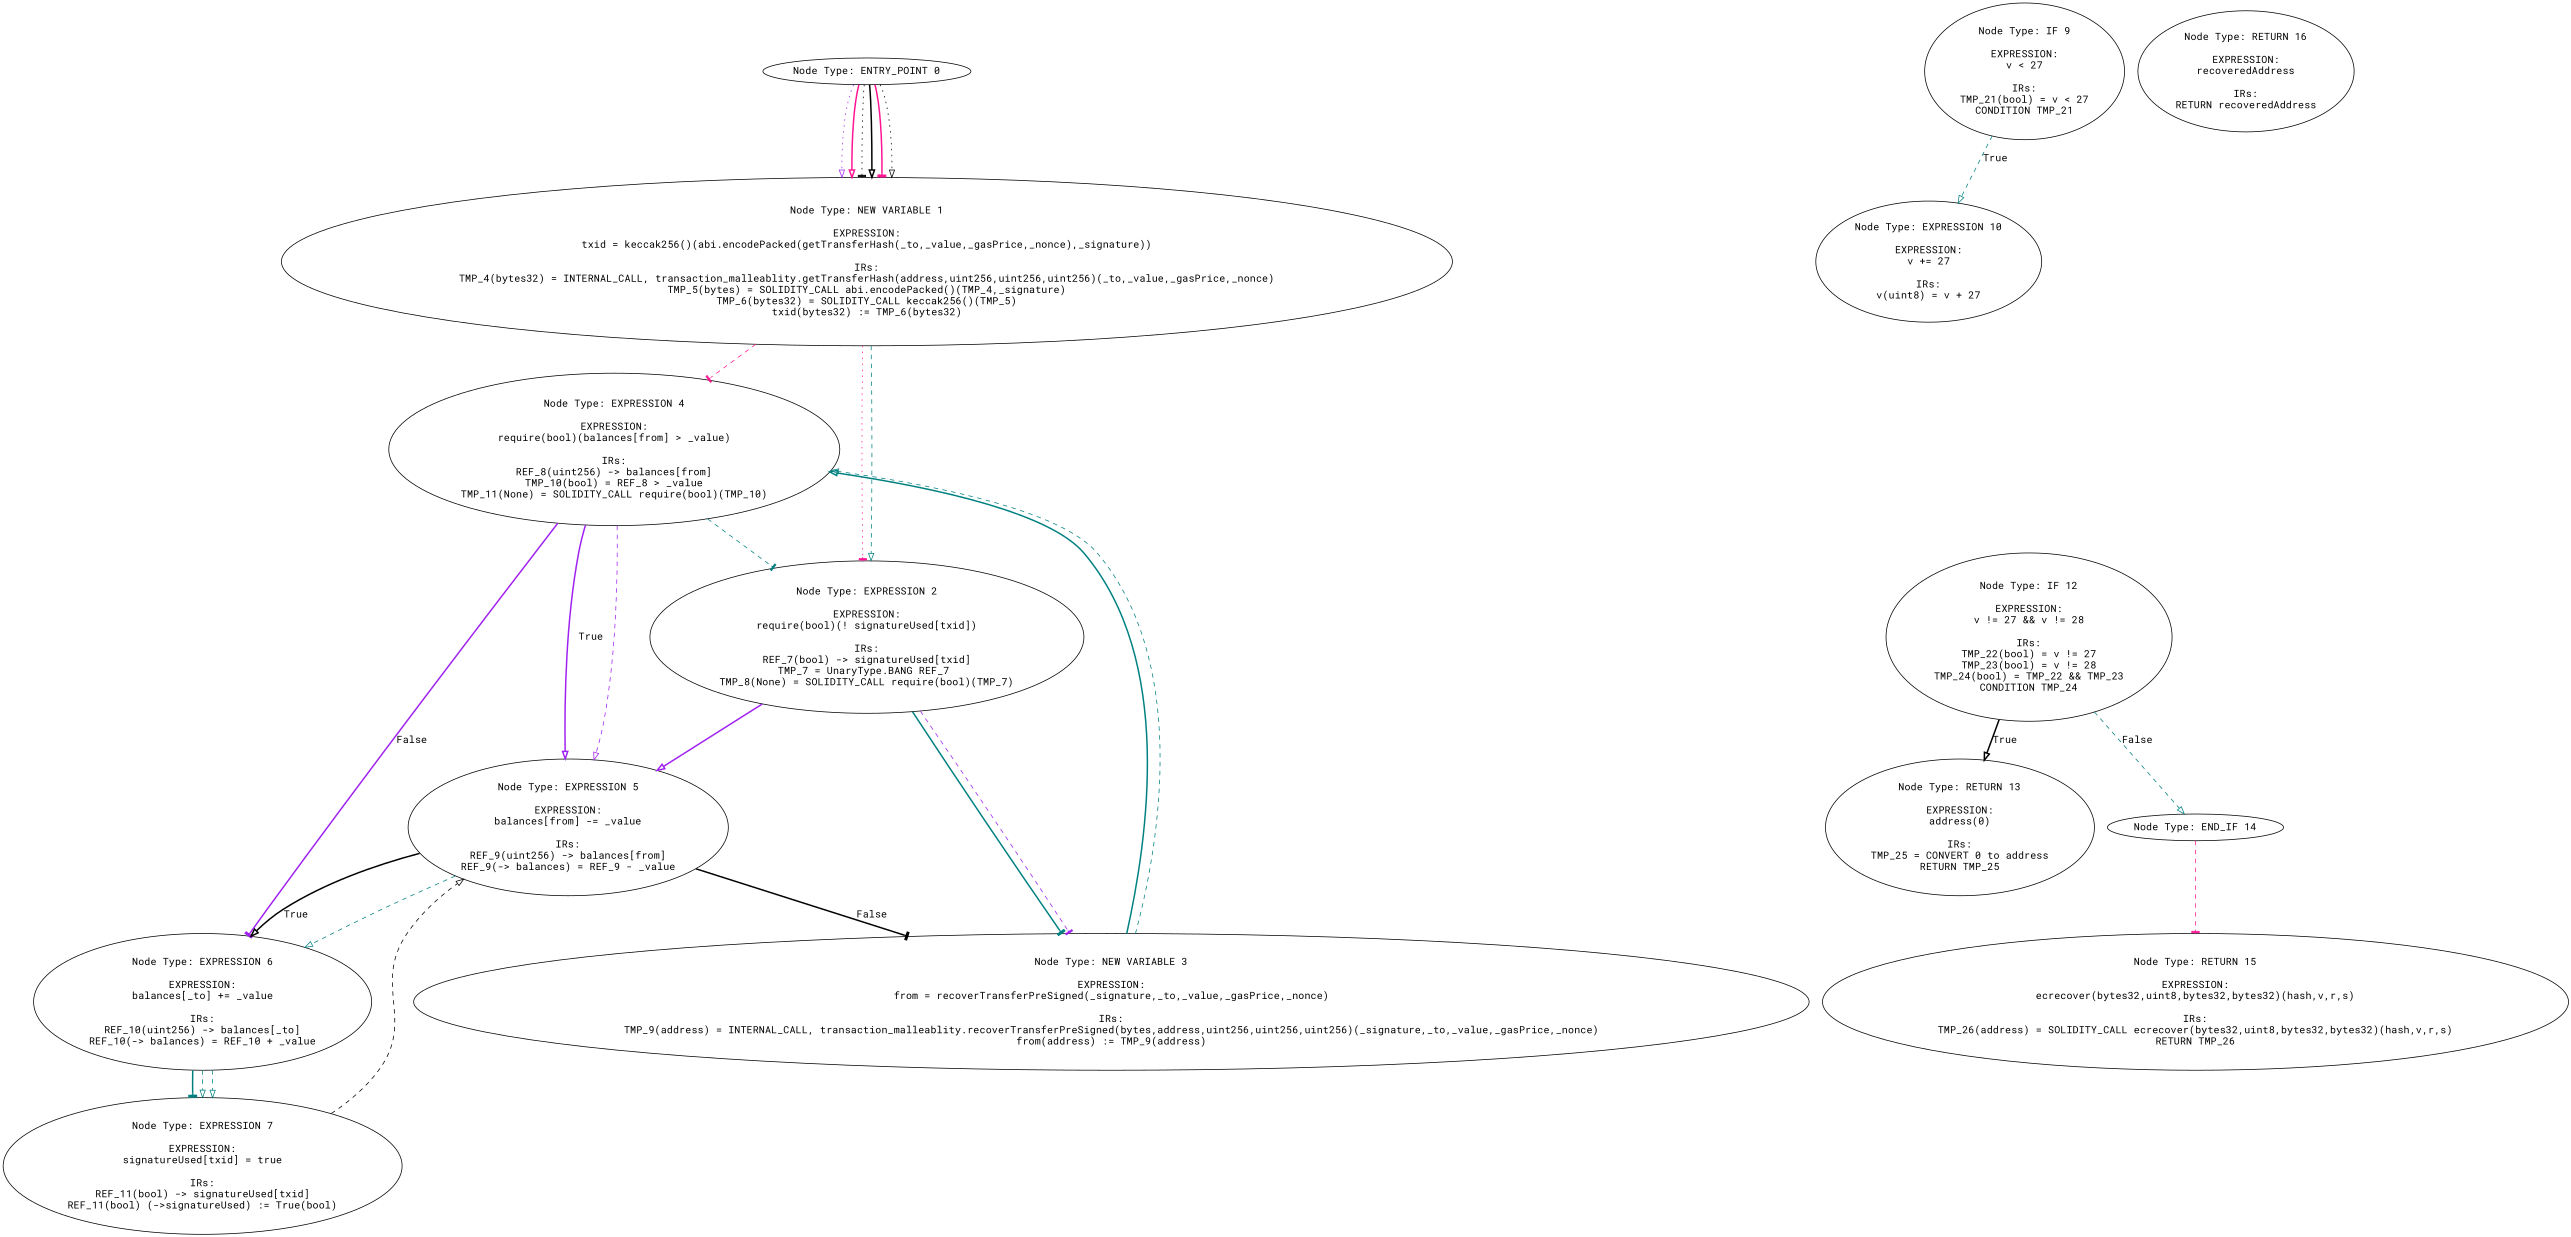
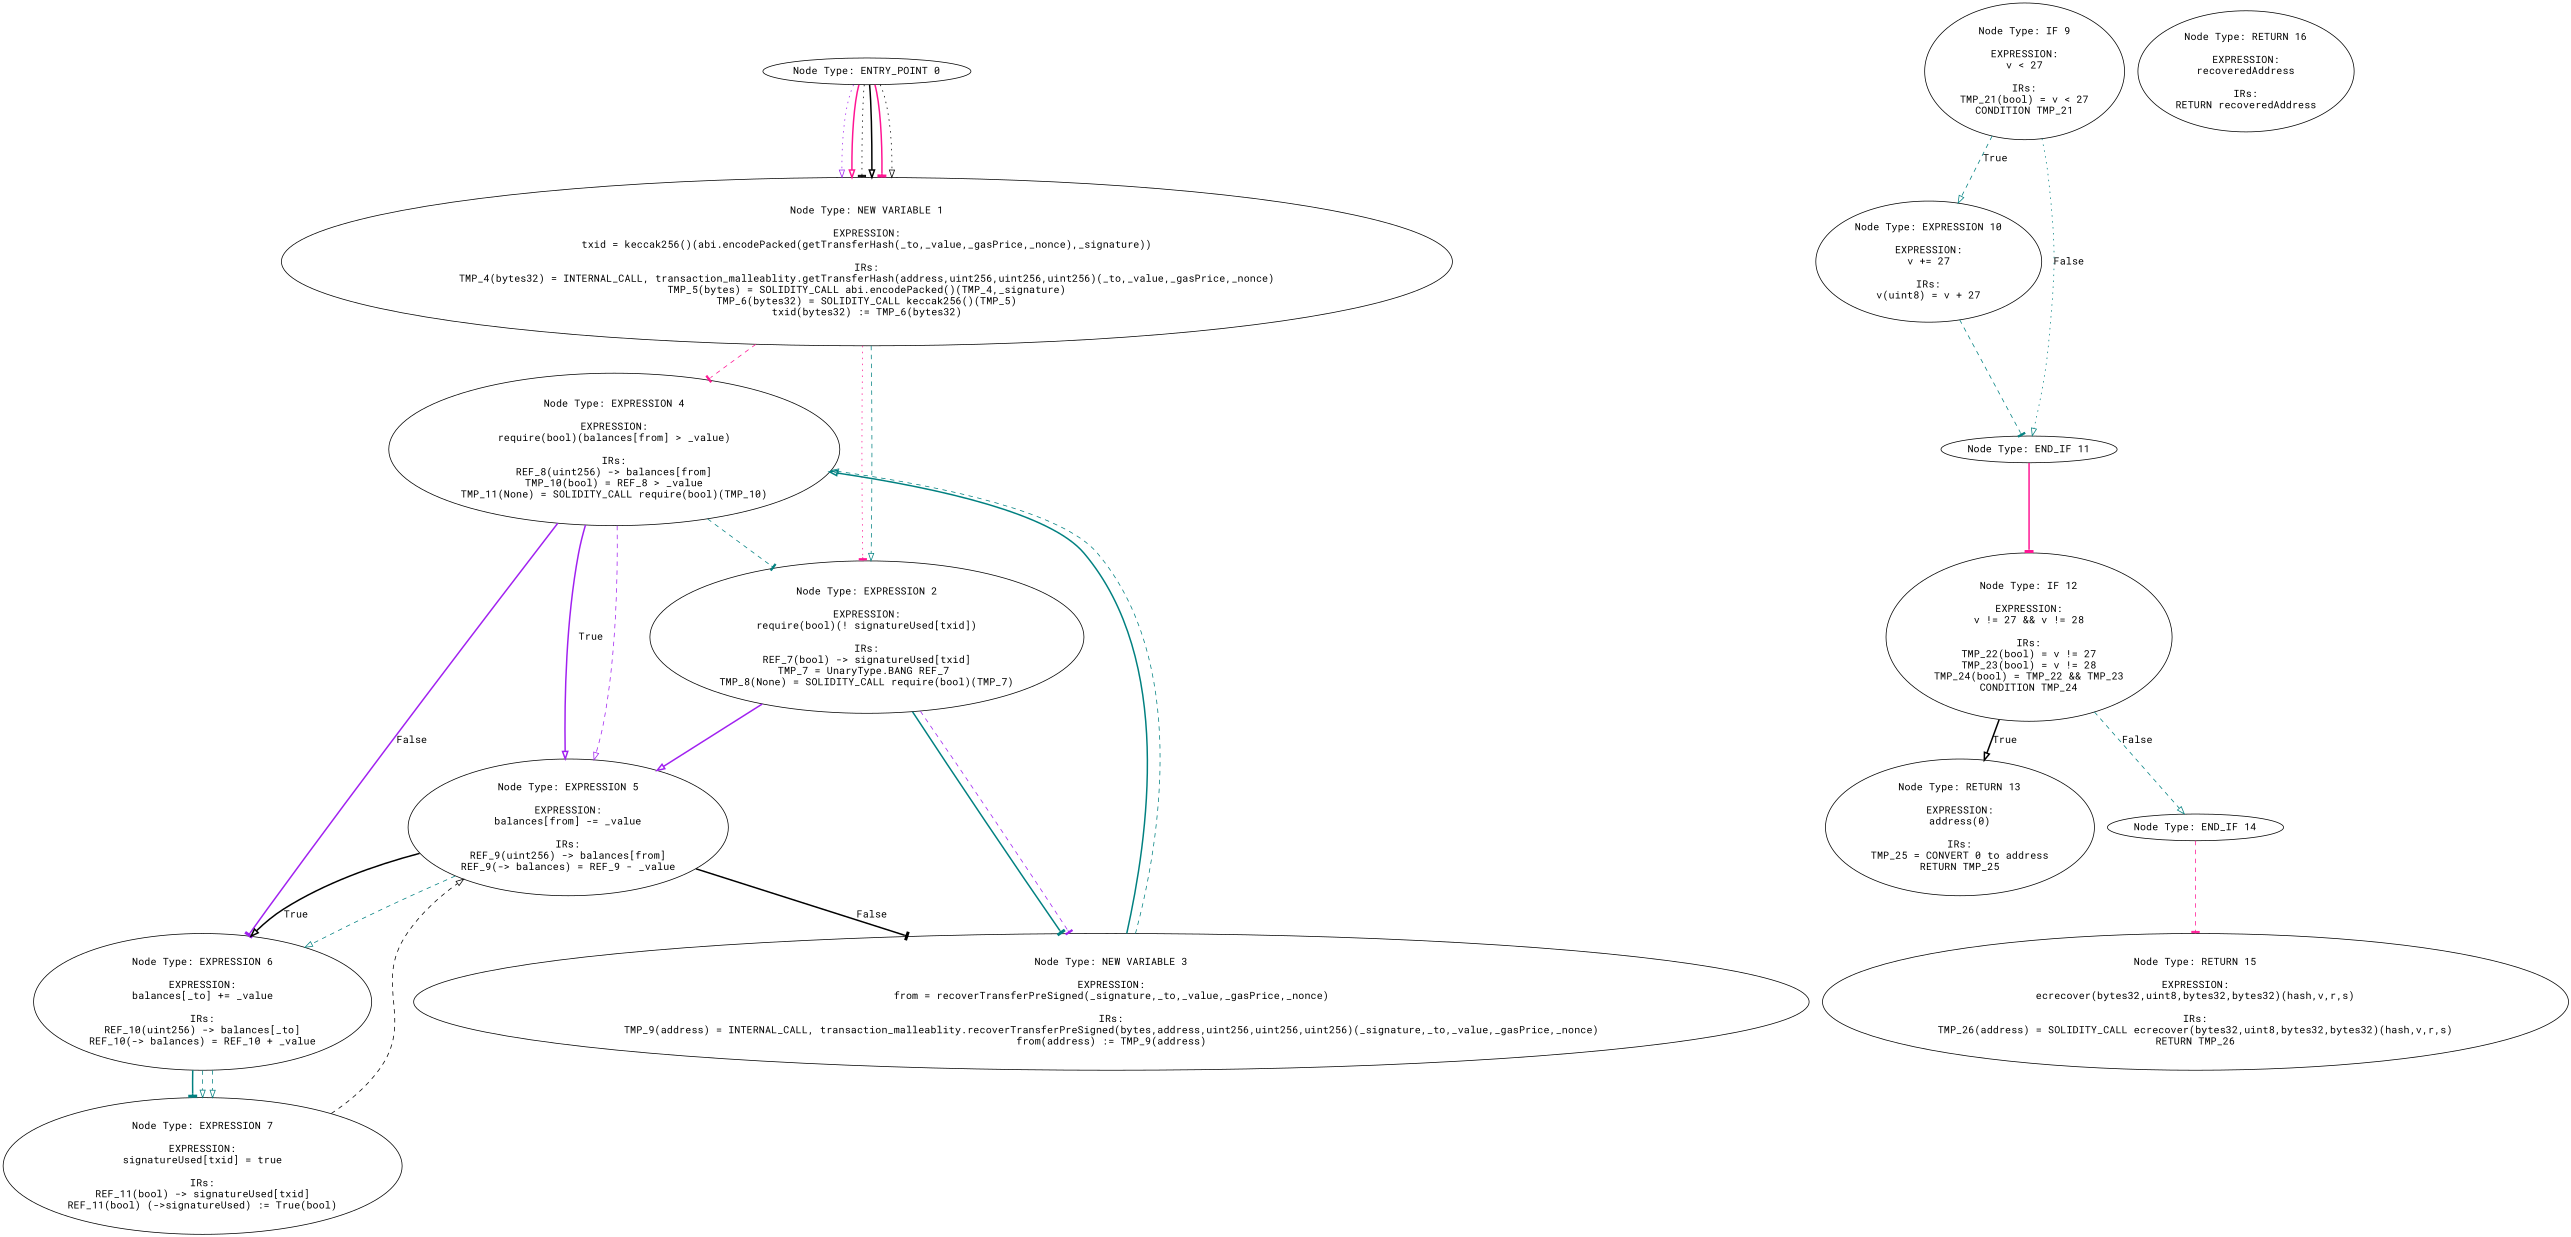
none -> (2029, 449)
